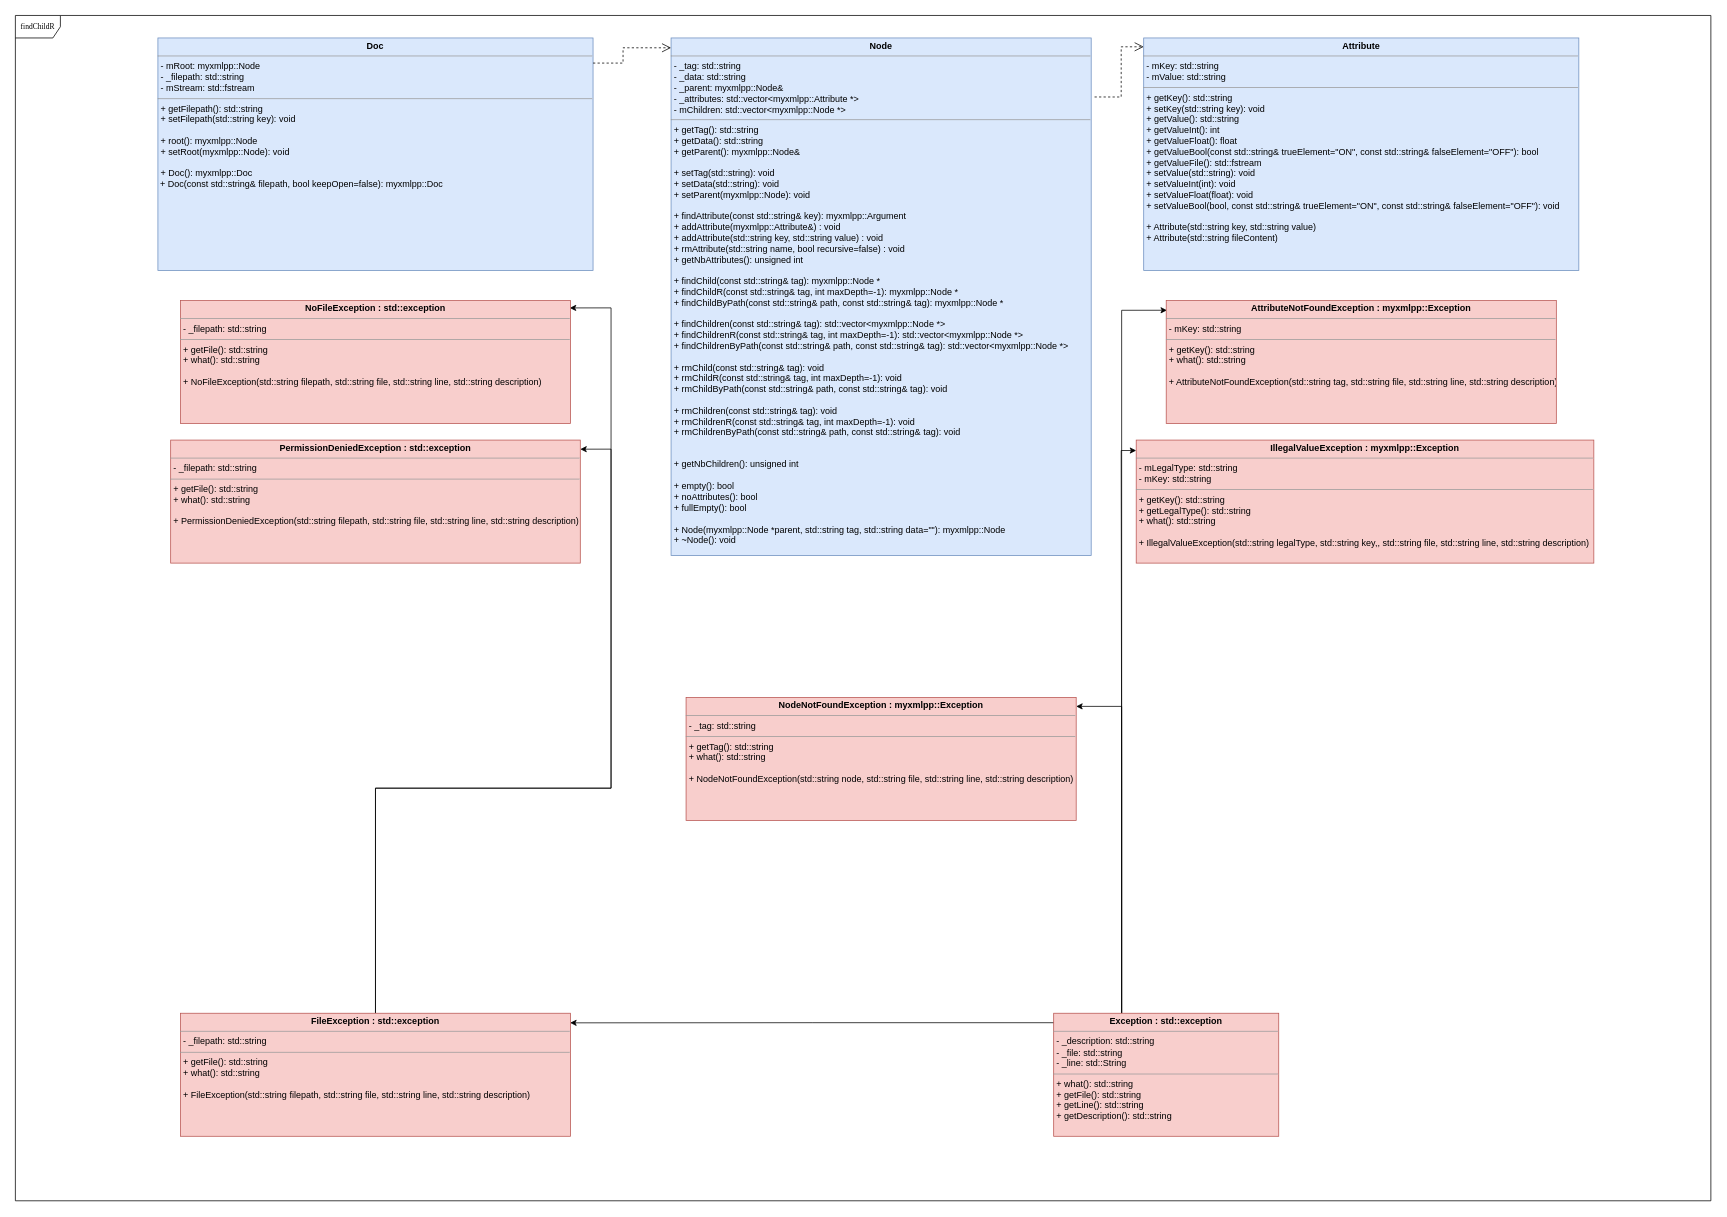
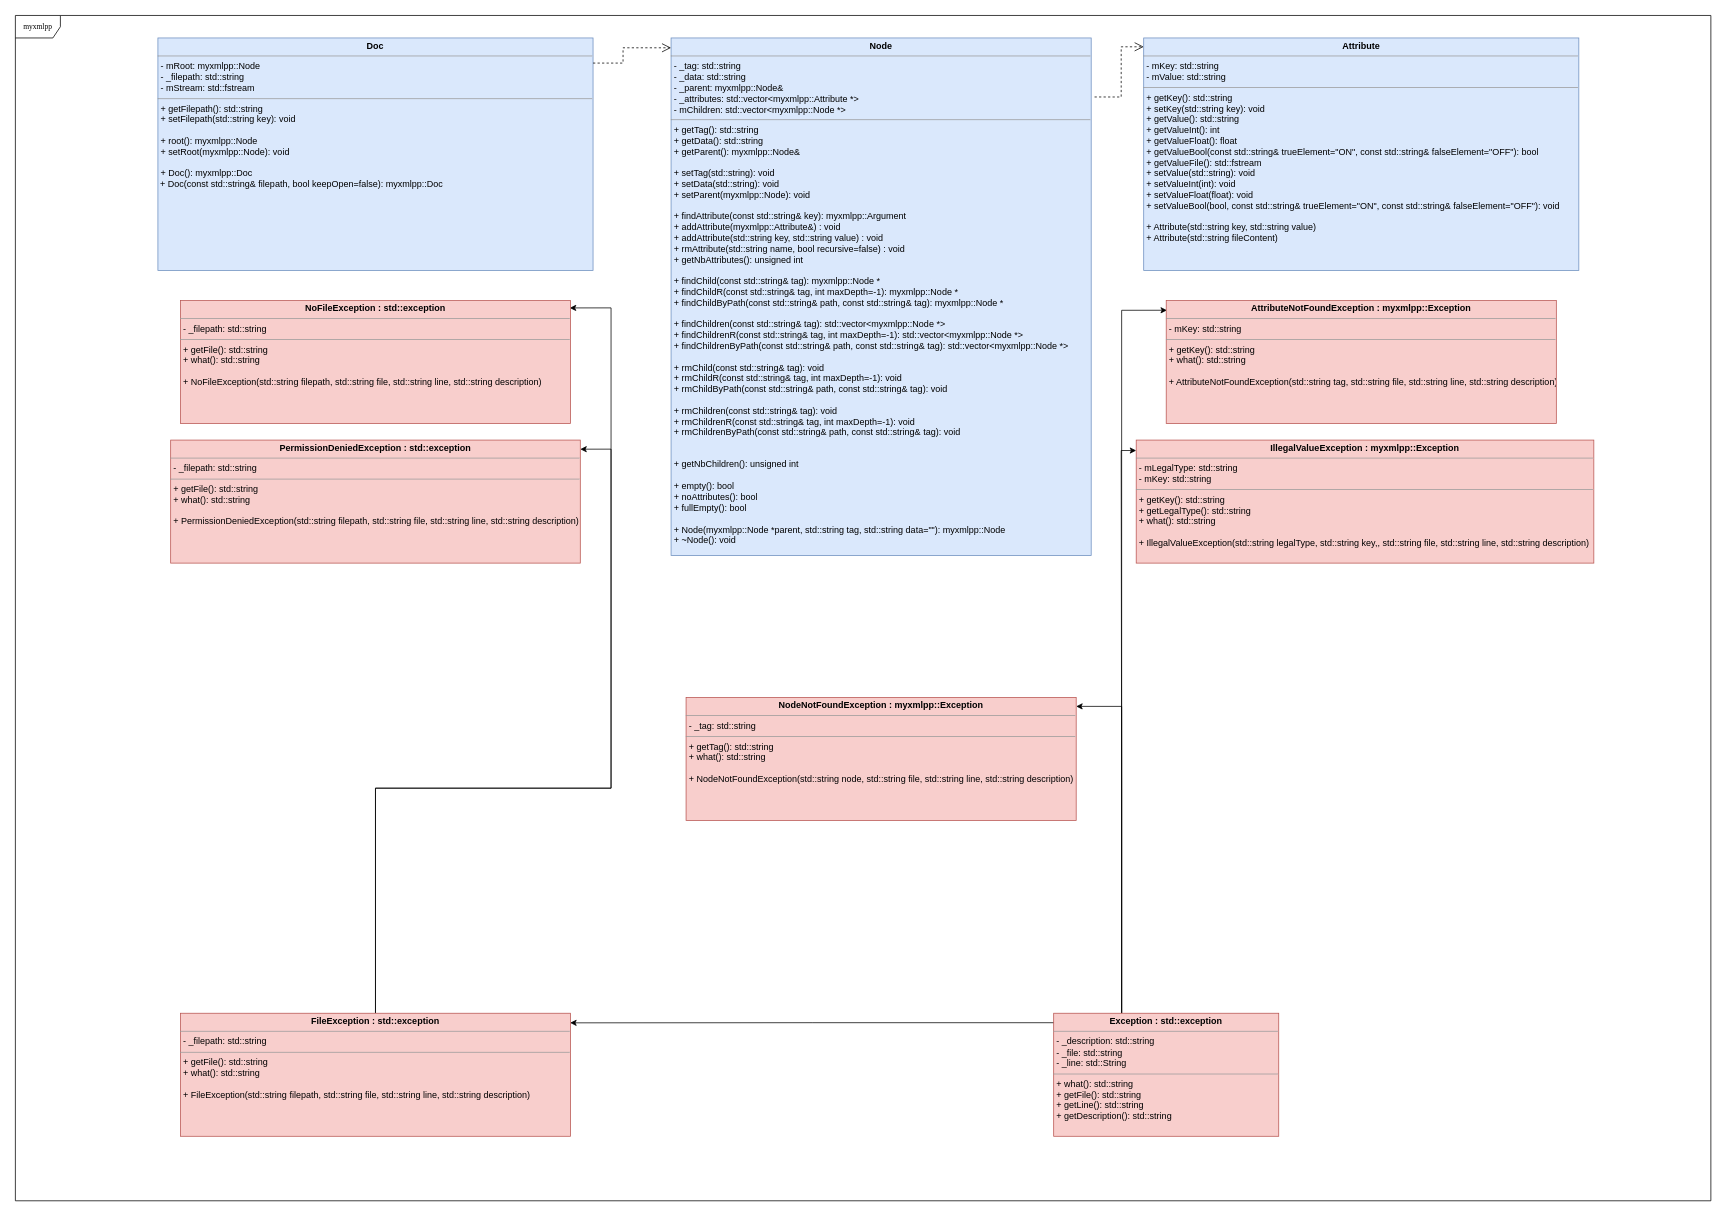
(38, 27) -> (38, 27)
